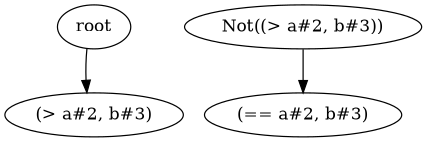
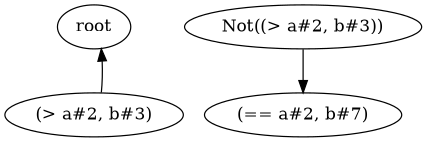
(86, 65) -> (102, 77)
(303, 115) -> (303, 115)
